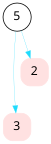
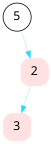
(14, 68) -> (27, 96)
